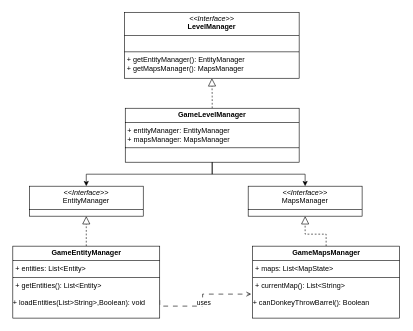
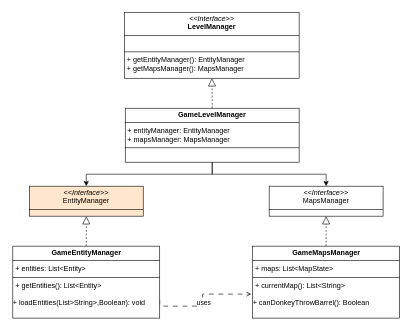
(86, 201) -> (86, 201)
(305, 201) -> (326, 201)
